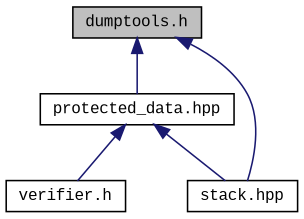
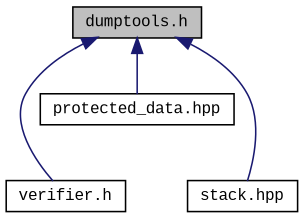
(196, 157) -> none
(96, 159) -> (22, 103)
